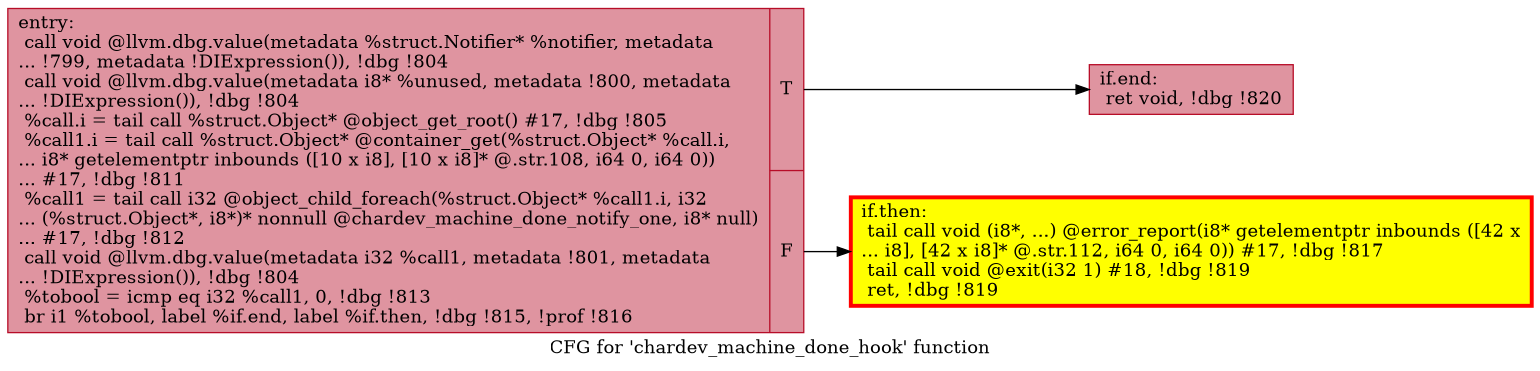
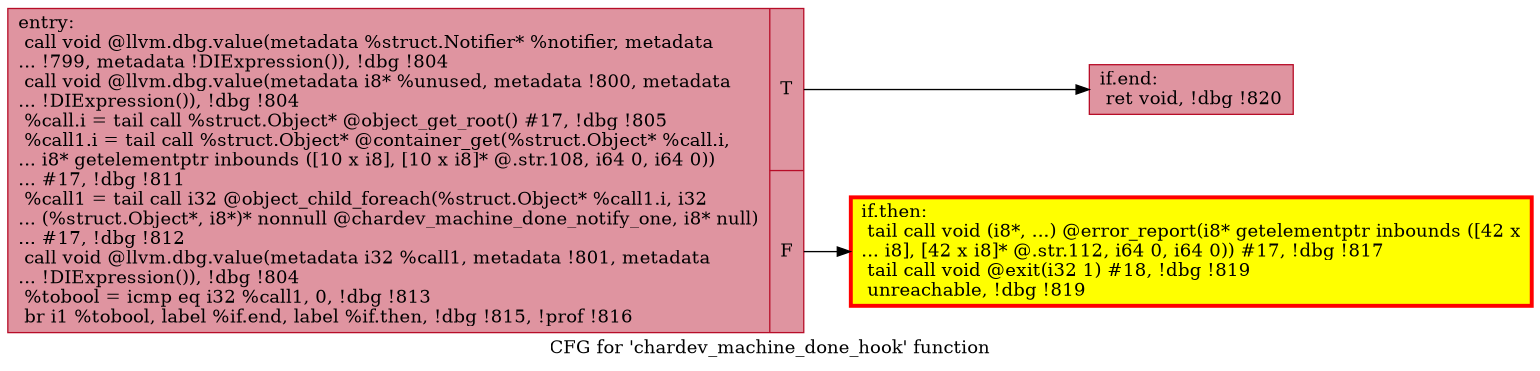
(931, 290) -> (974, 290)
